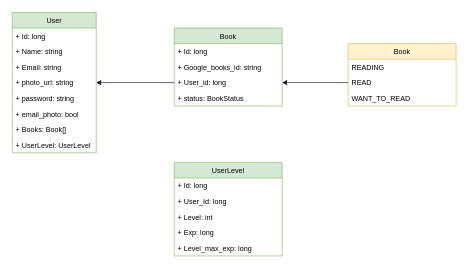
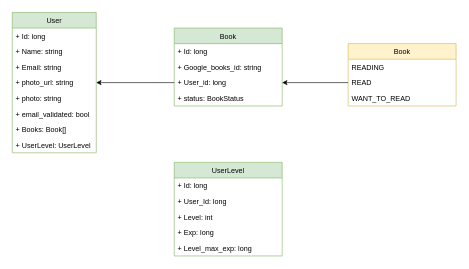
(48, 98) -> (42, 98)
(48, 114) -> (54, 114)
